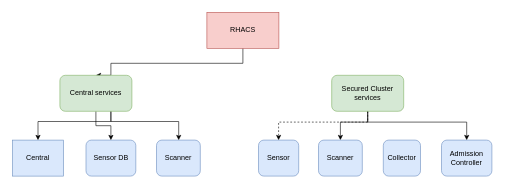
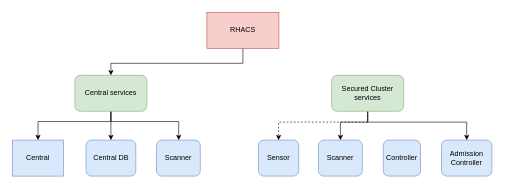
(96, 93) -> (111, 93)
(111, 158) -> (111, 158)
(402, 158) -> (402, 158)
